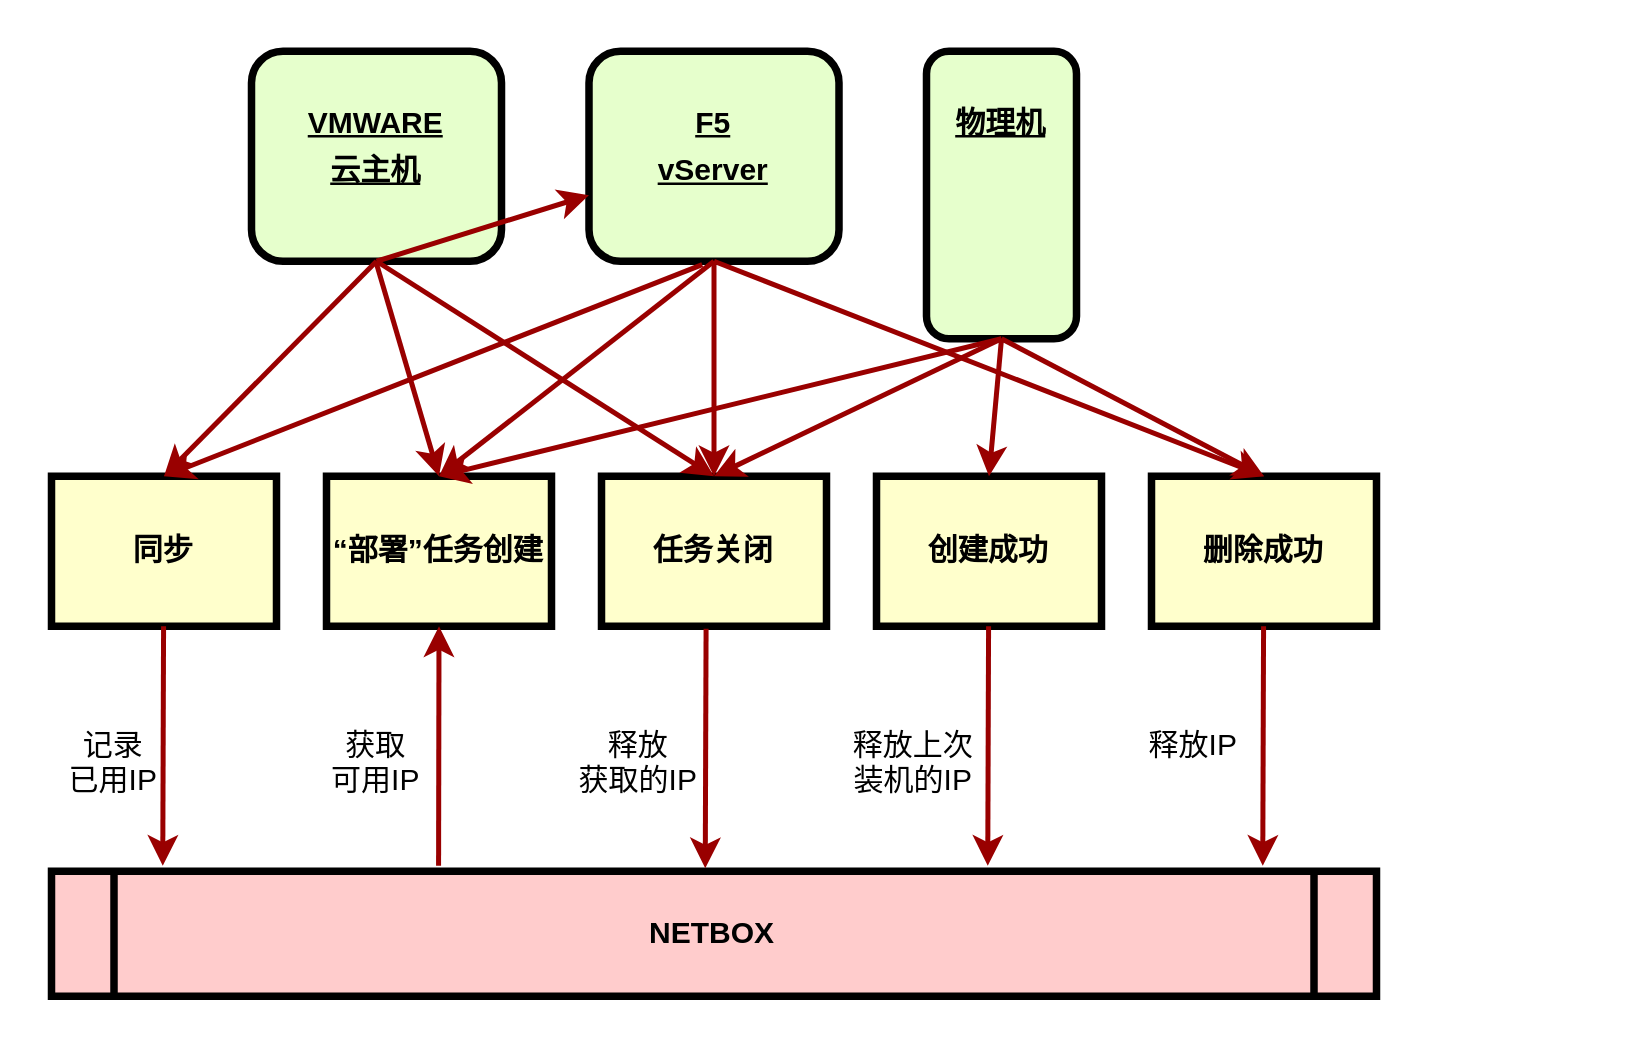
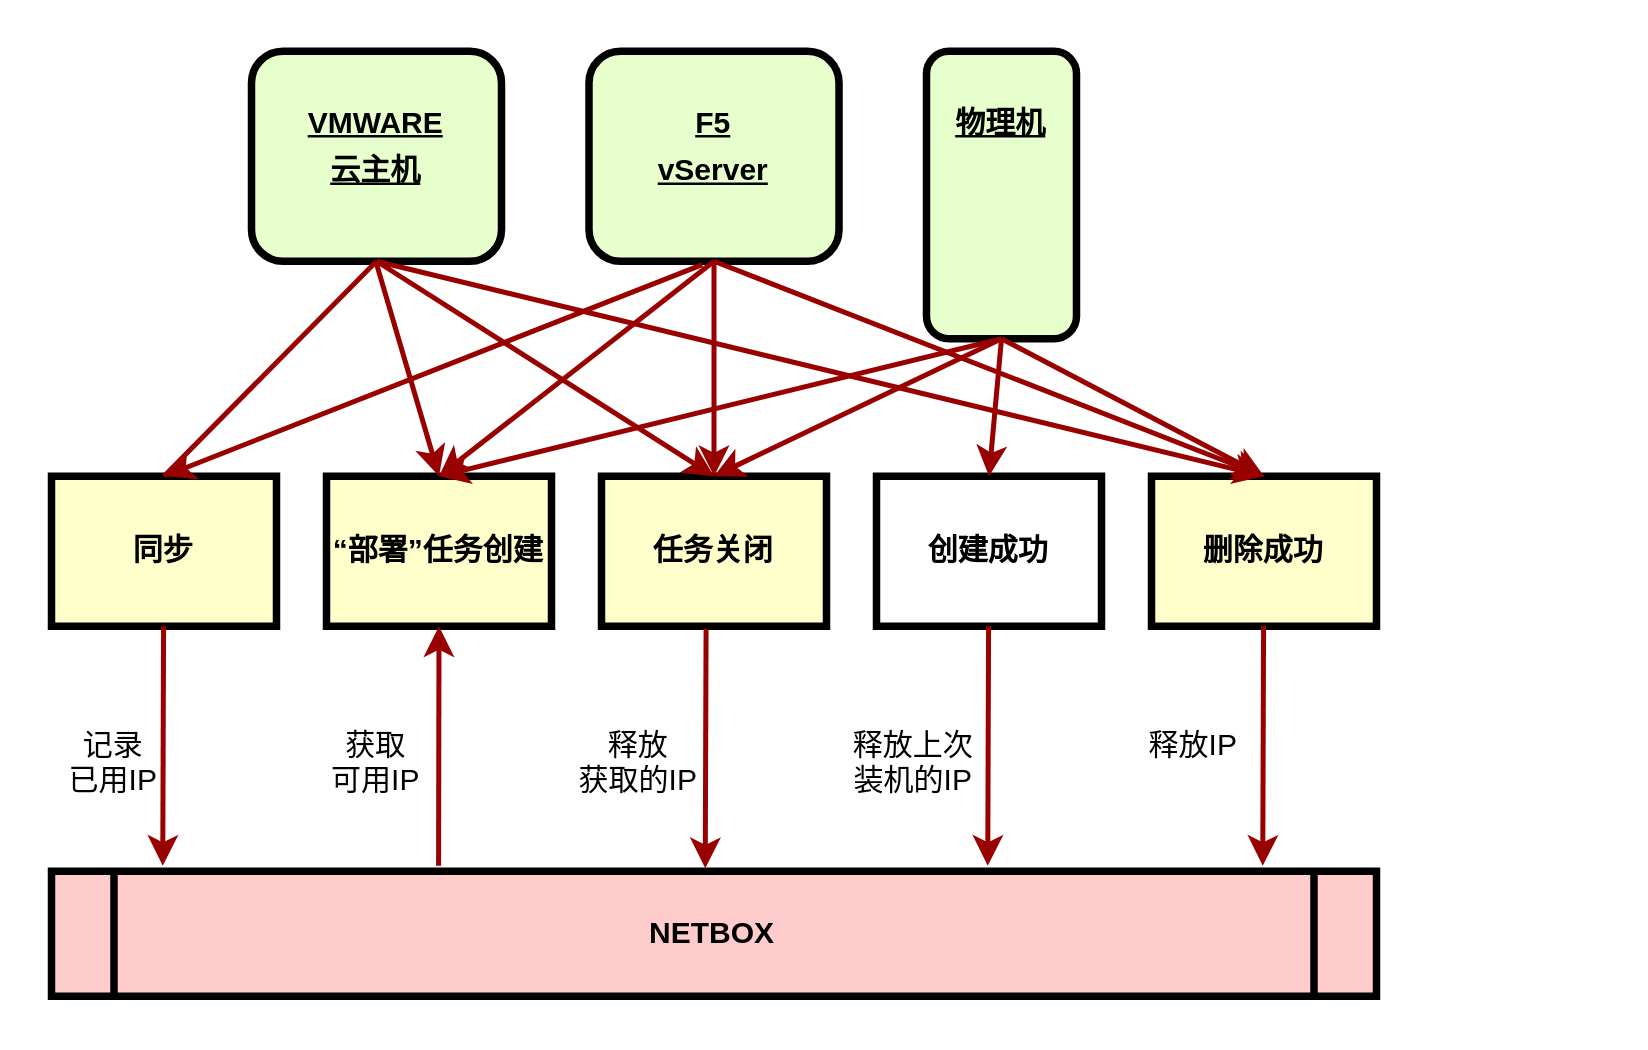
(475, 231) -> (1117, 441)
(180, 459) -> (165, 475)
(989, 551) -> (989, 551)
